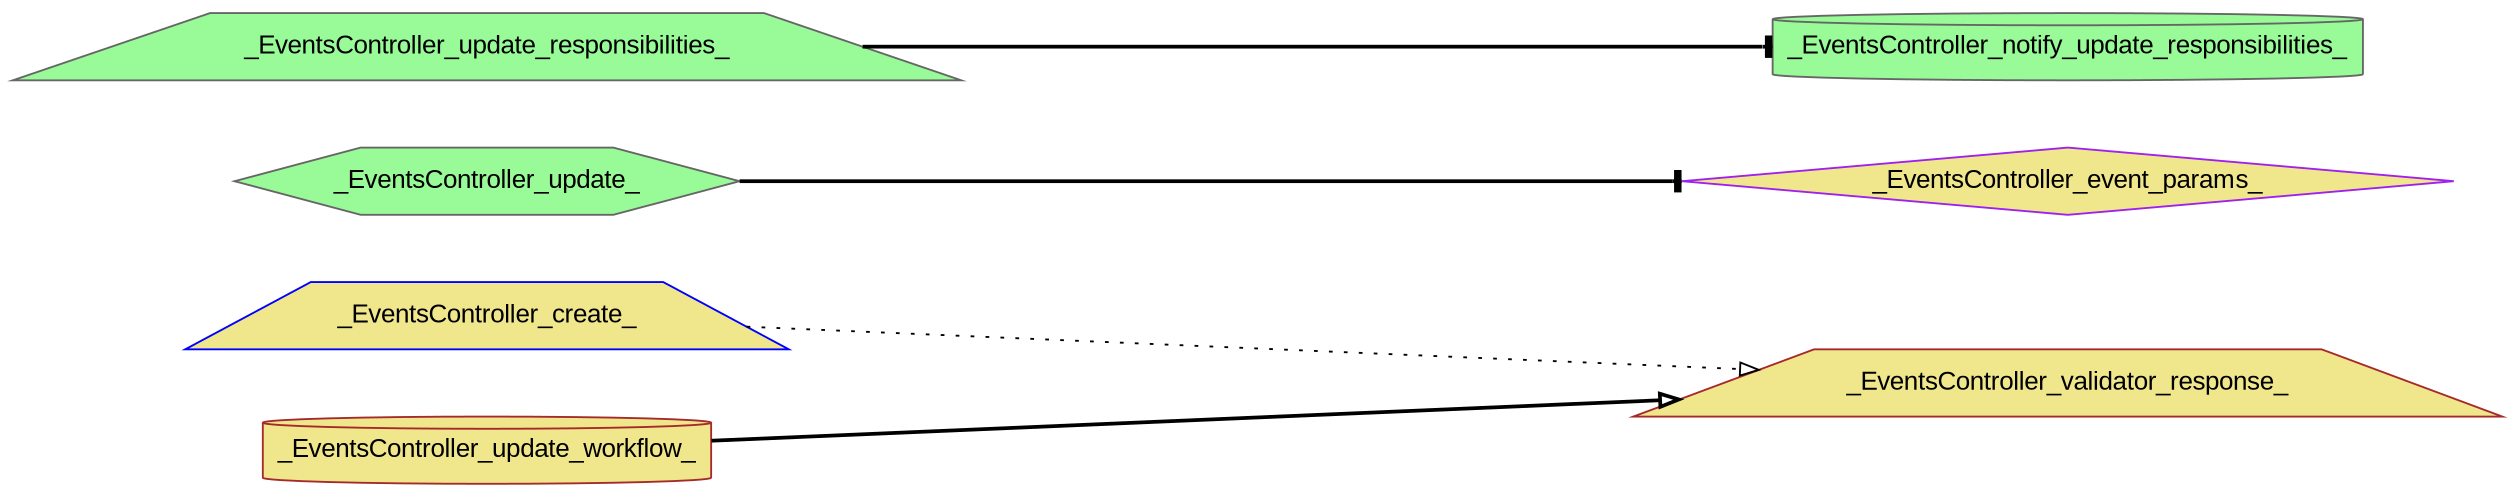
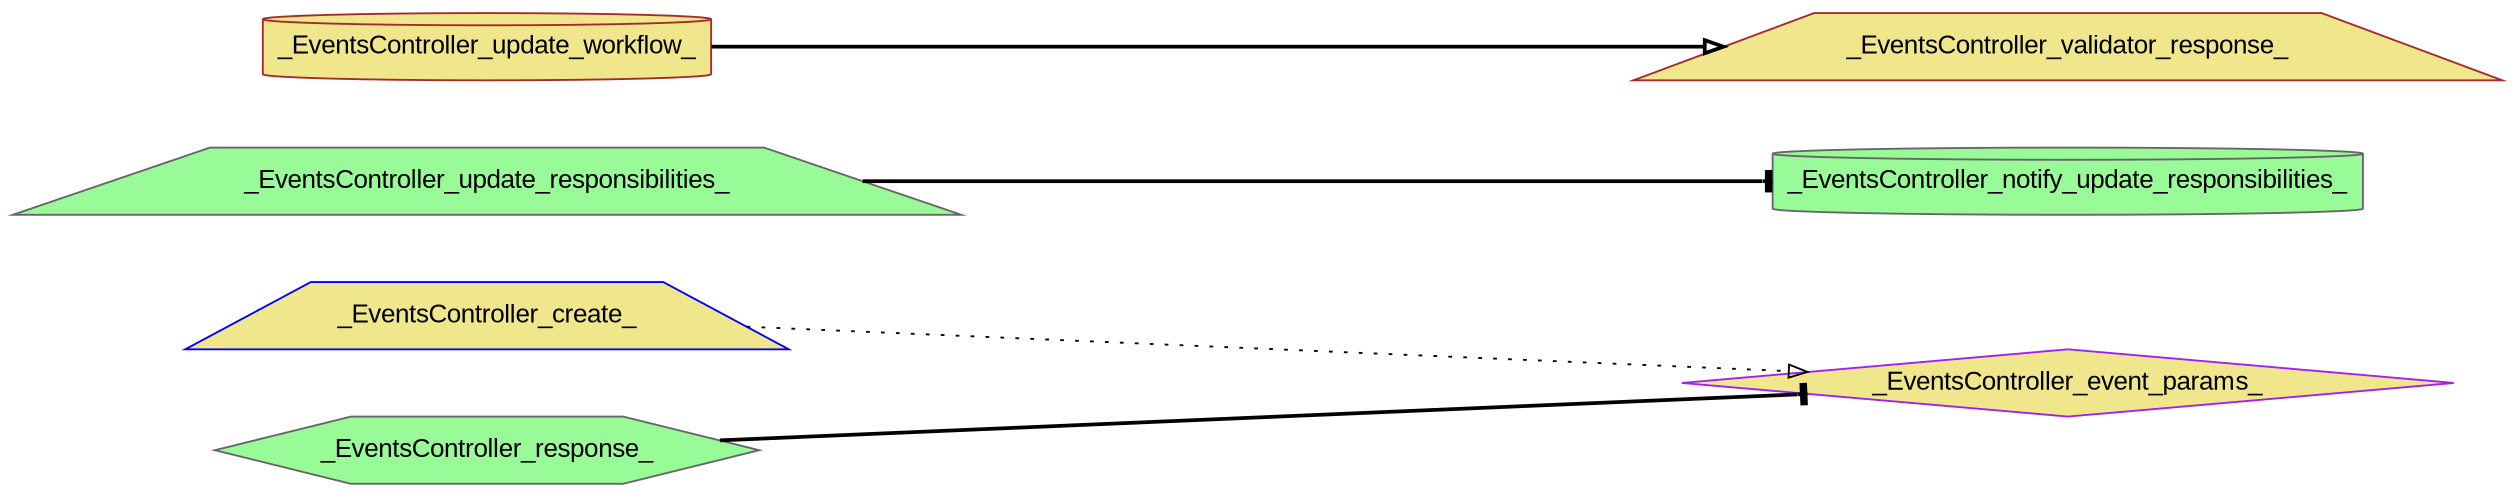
(487, 181) -> (487, 450)
(1243, 348) -> (1267, 349)
